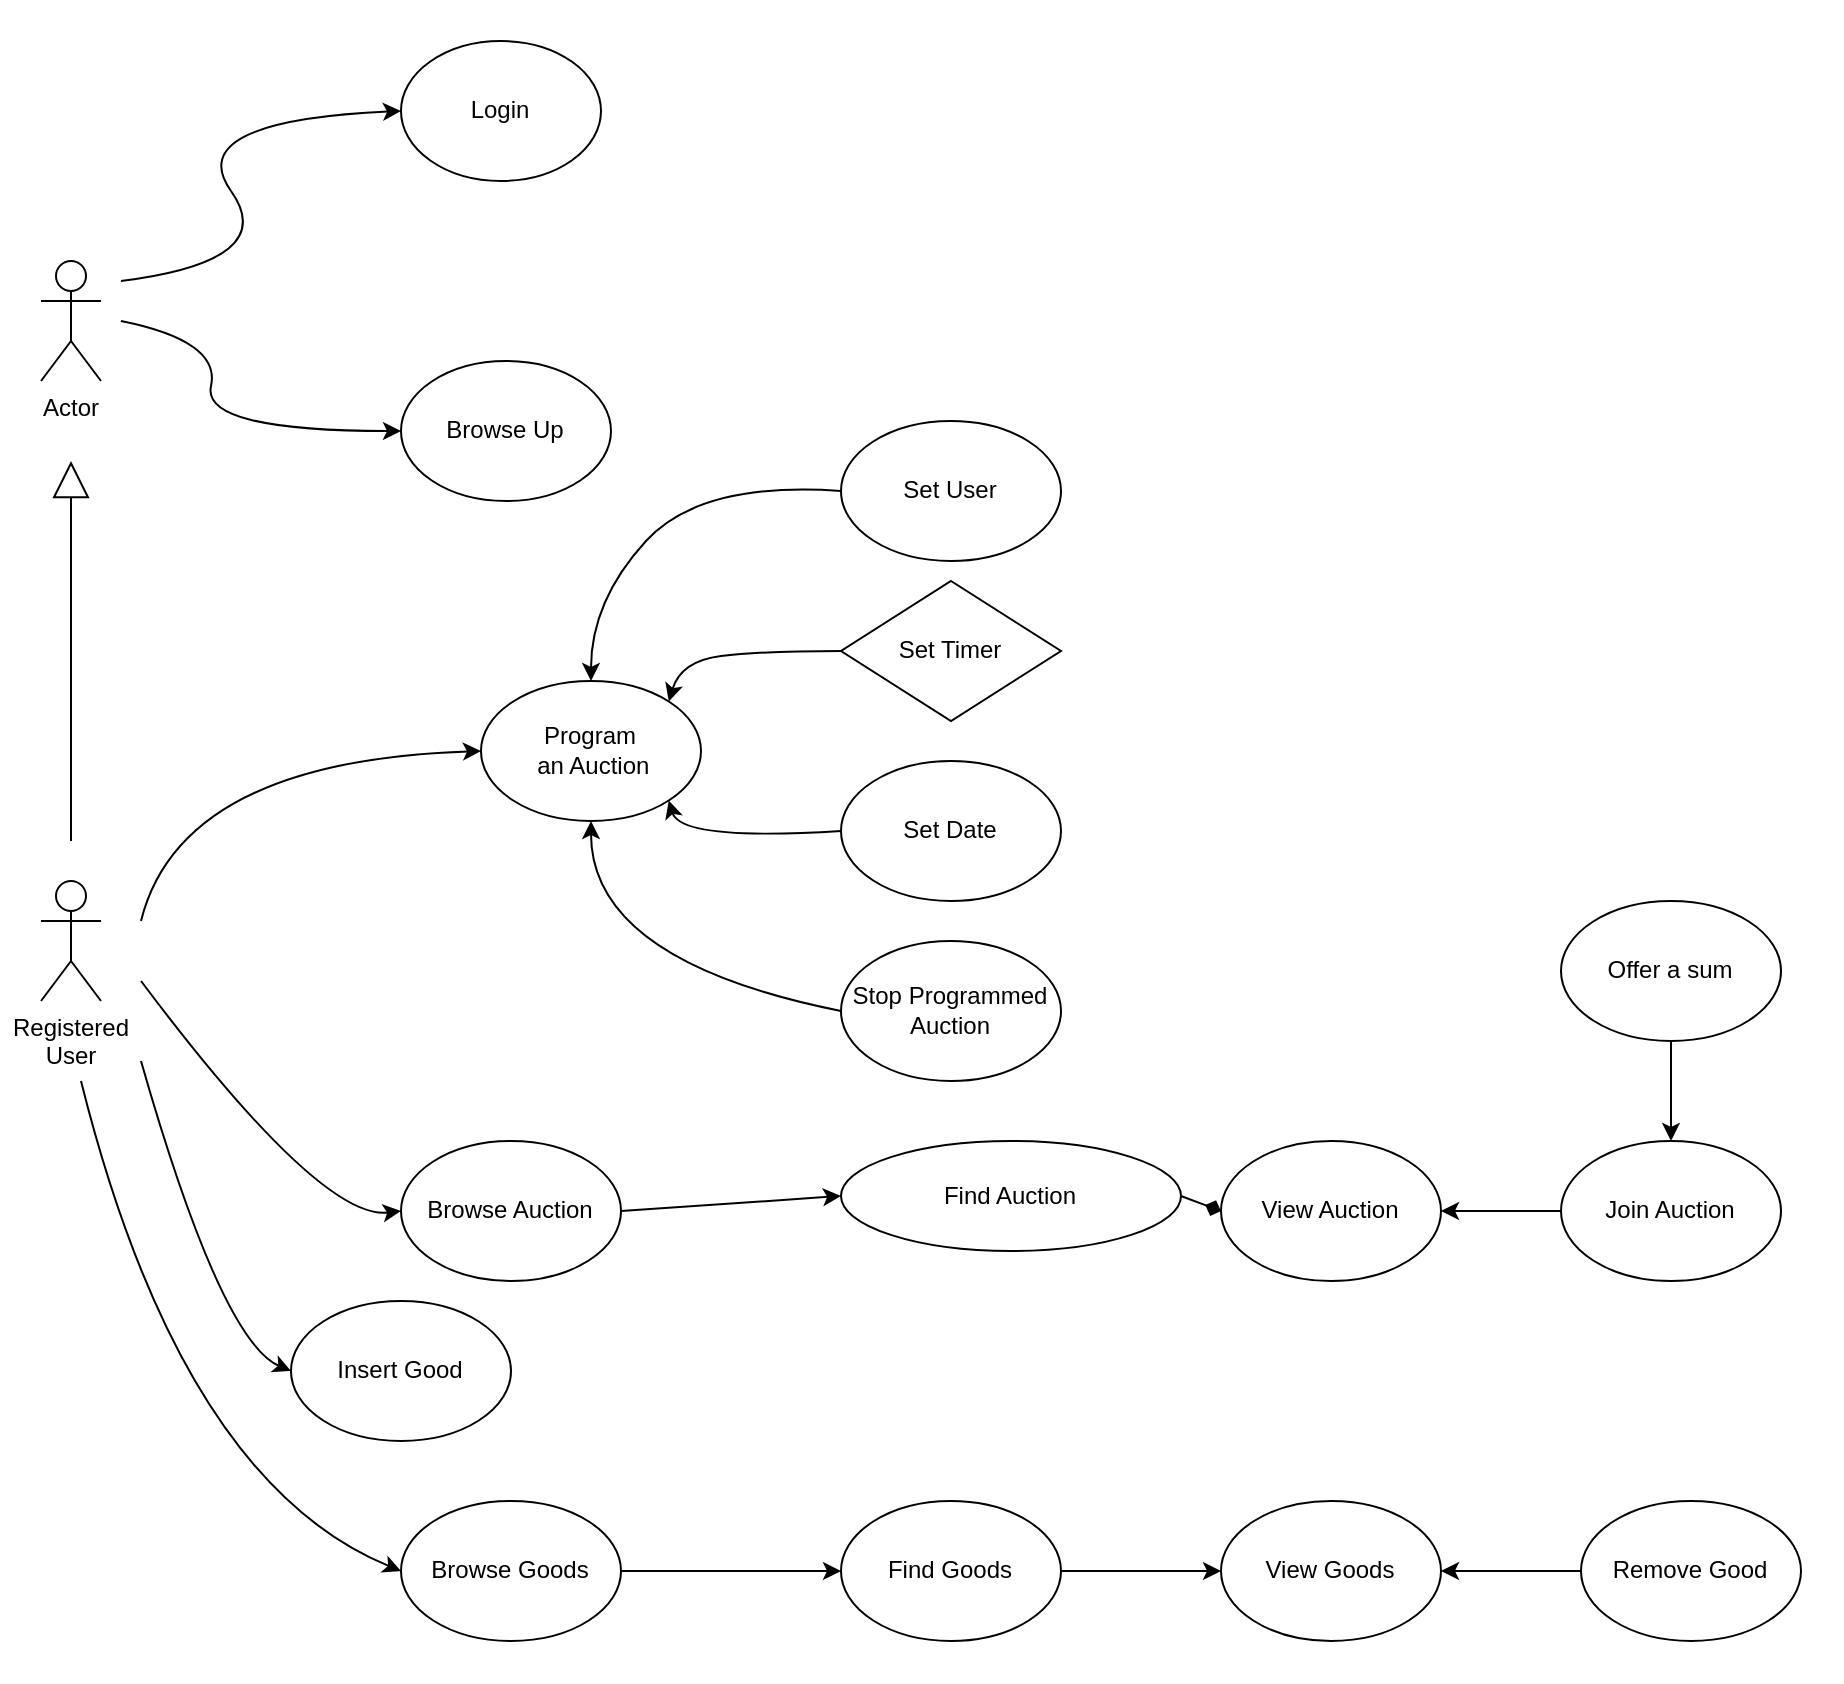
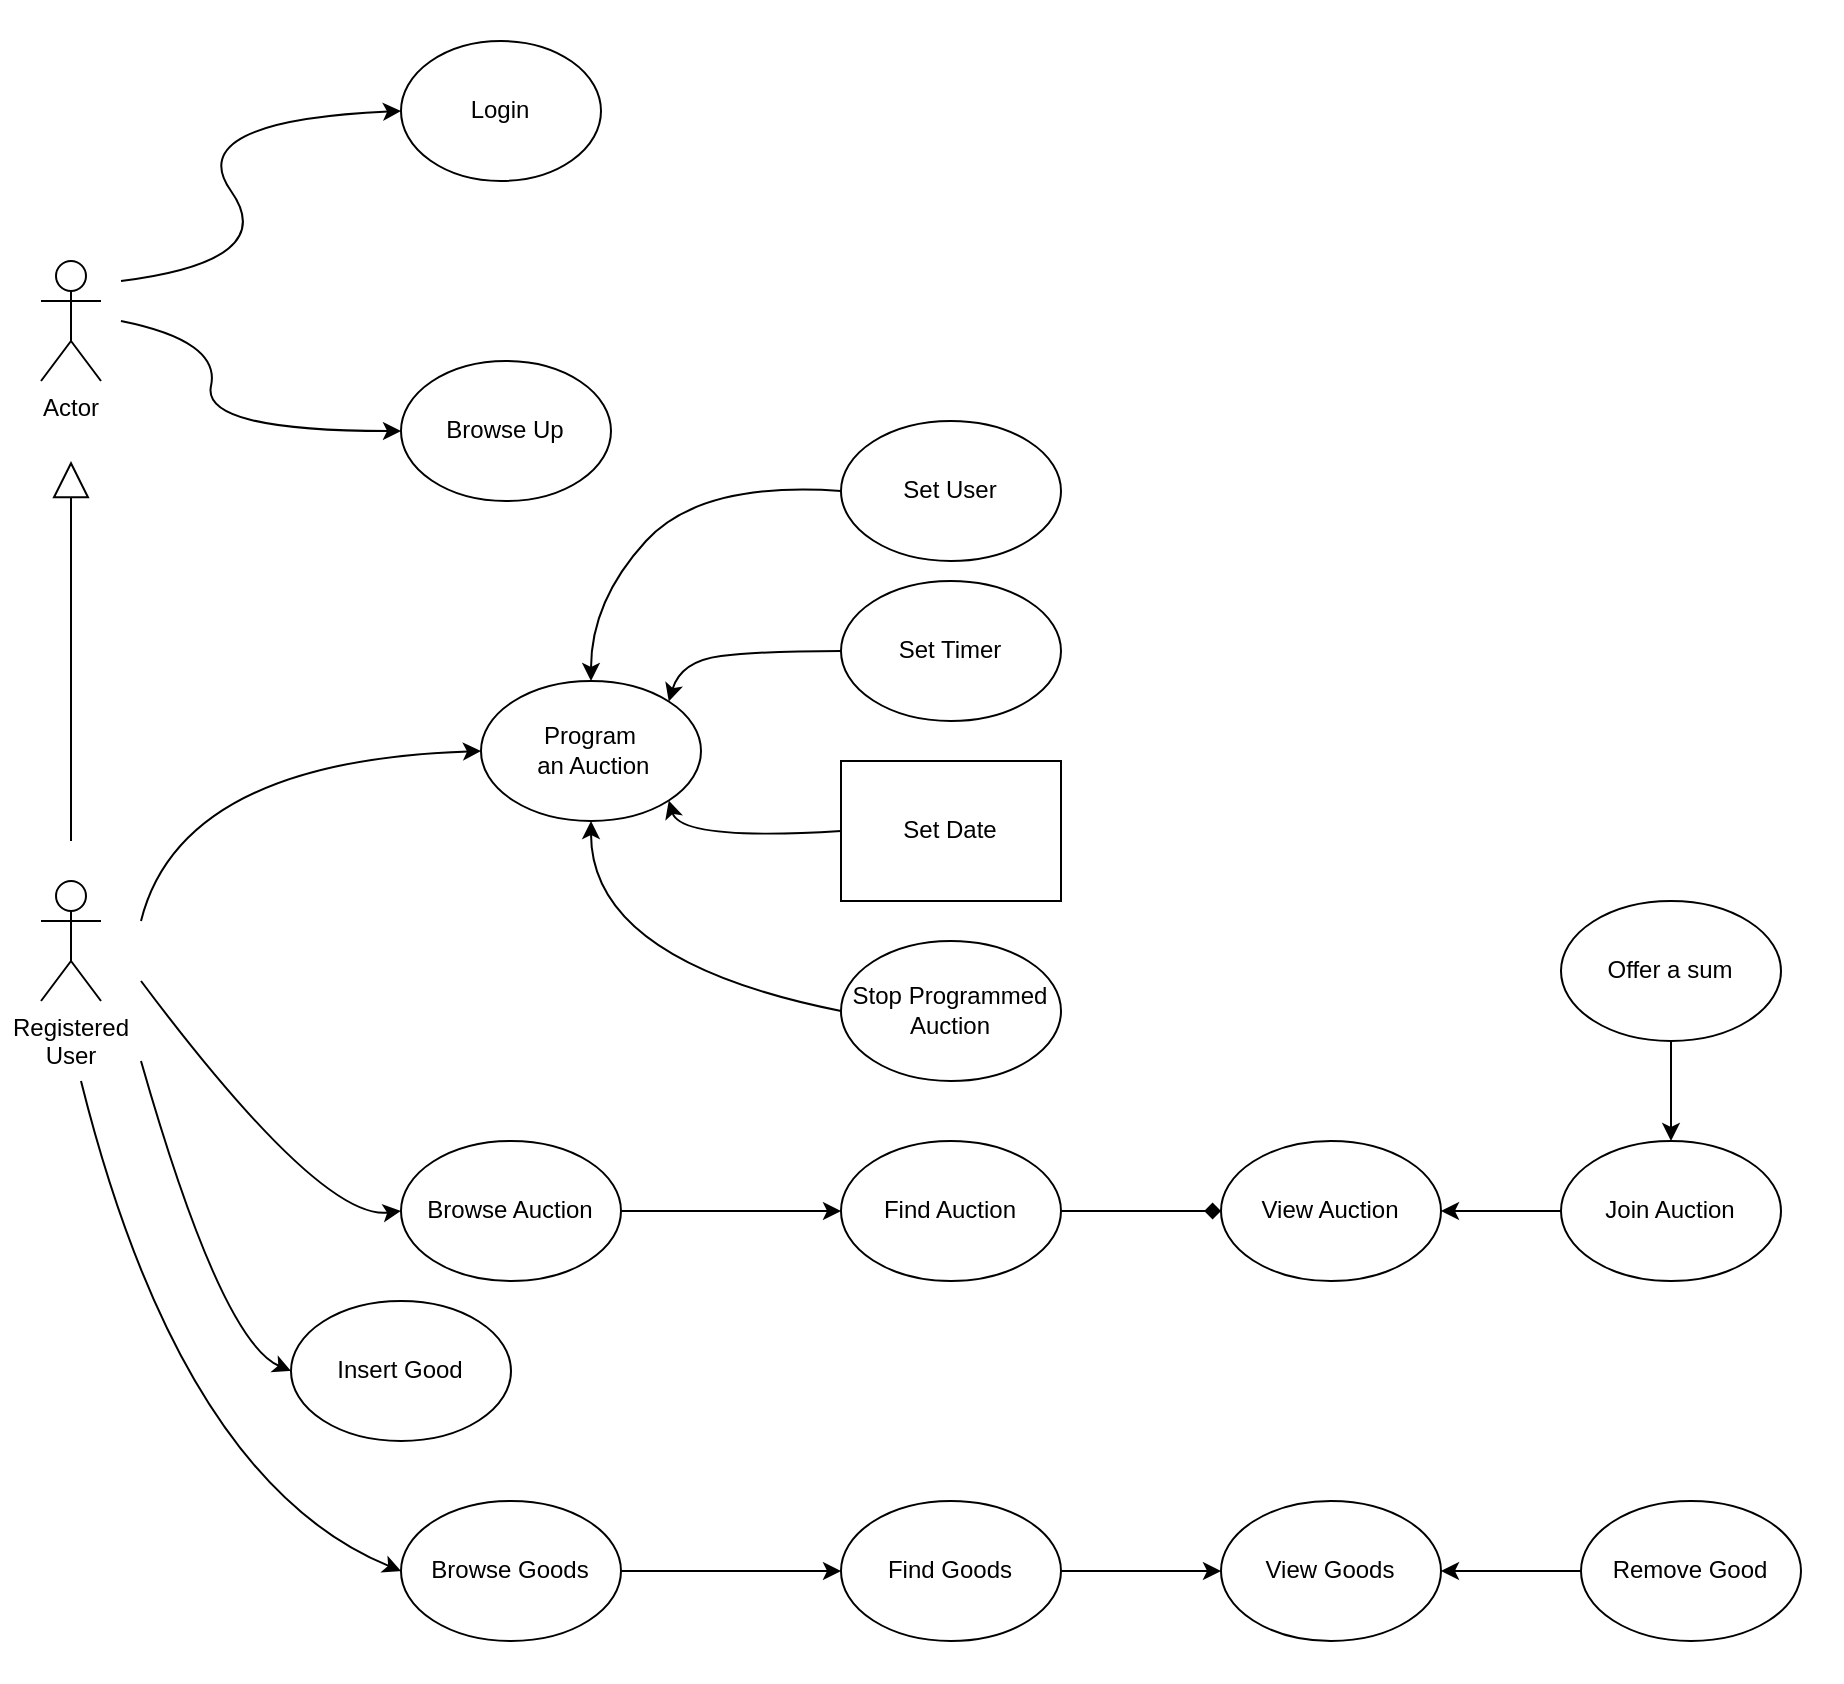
(951, 651) -> (951, 651)
(951, 831) -> (951, 831)
(1011, 1196) -> (951, 1211)
